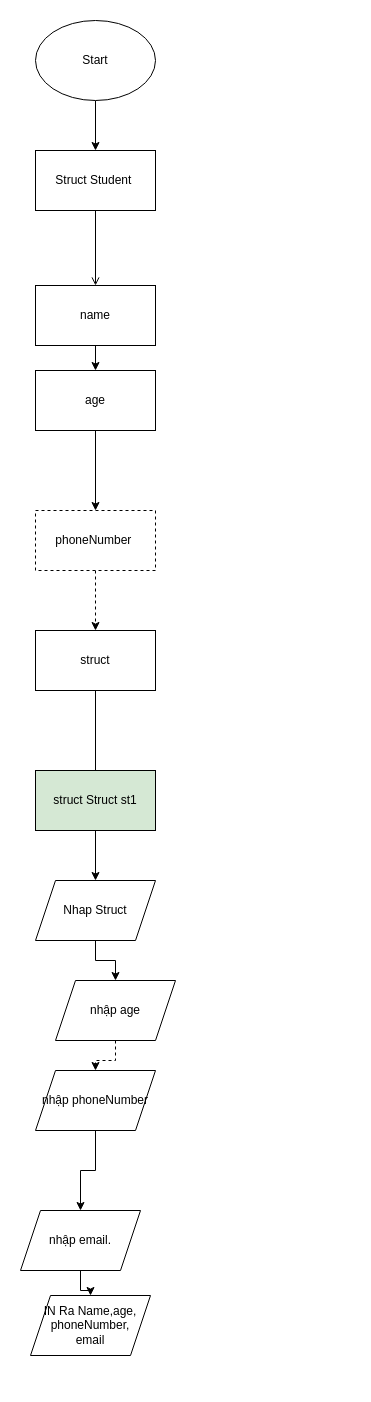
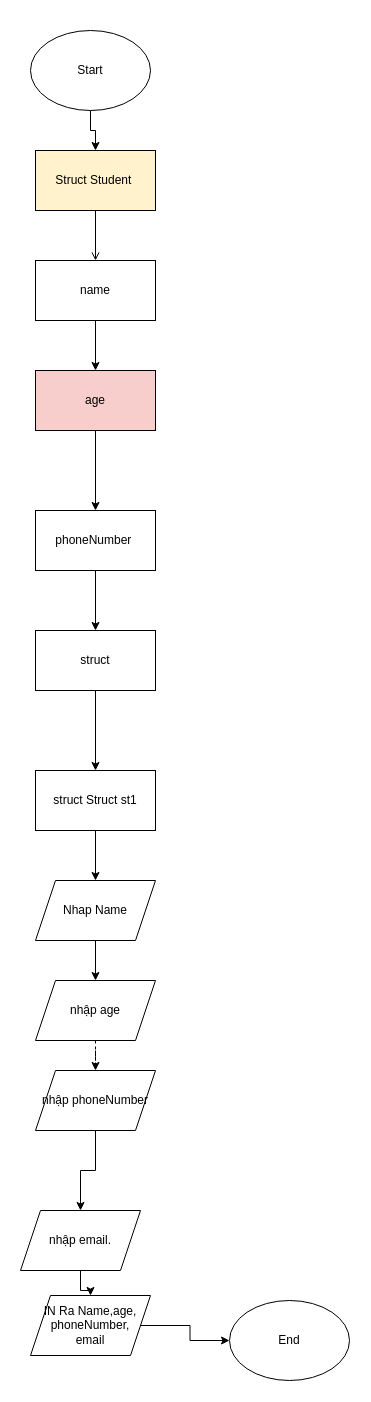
(96, 61) -> (91, 71)
(96, 181) -> (96, 181)
(96, 316) -> (96, 291)
(96, 401) -> (96, 401)
(96, 541) -> (96, 541)
(96, 597) -> (96, 597)
(96, 764) -> (96, 762)
(96, 801) -> (96, 801)
(96, 911) -> (96, 911)
(116, 1011) -> (96, 1011)
none -> (189, 1326)
none -> (290, 1341)
